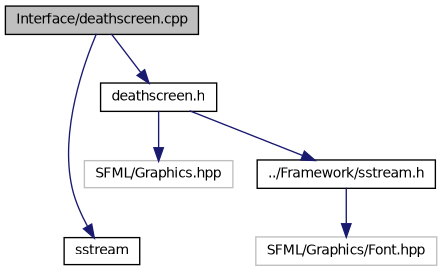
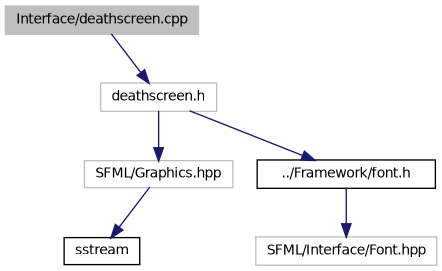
(102, 20) -> (102, 20)
(159, 97) -> (159, 97)
(70, 130) -> (135, 207)
(346, 174) -> (346, 174)
(346, 251) -> (346, 251)
